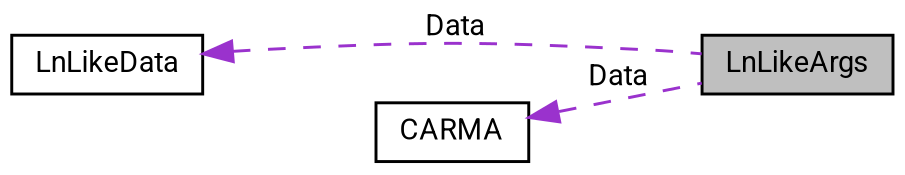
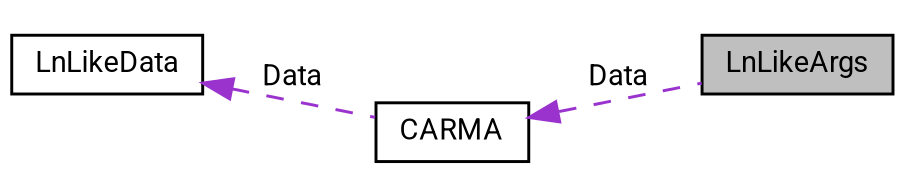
(467, 43) -> (303, 103)
